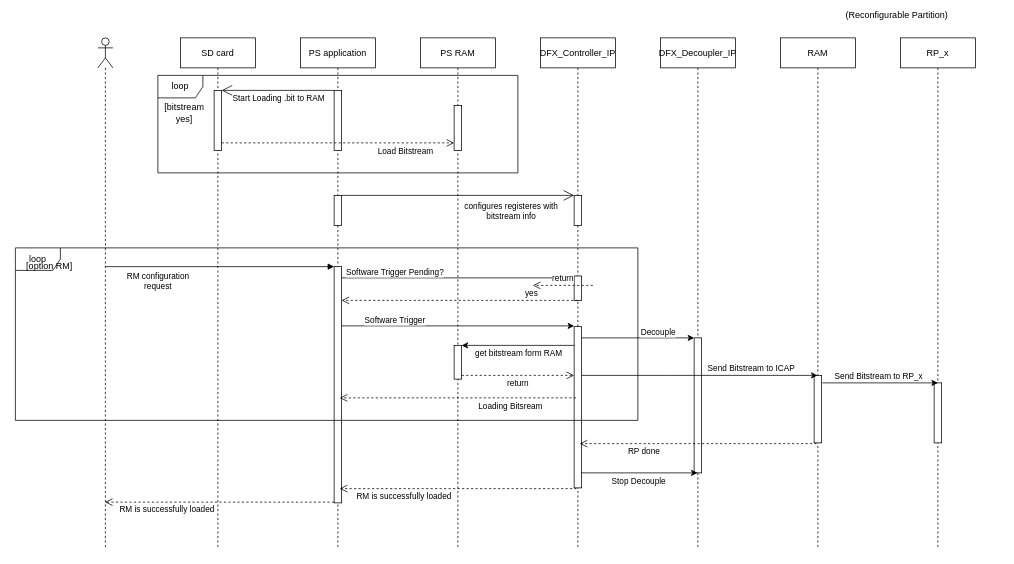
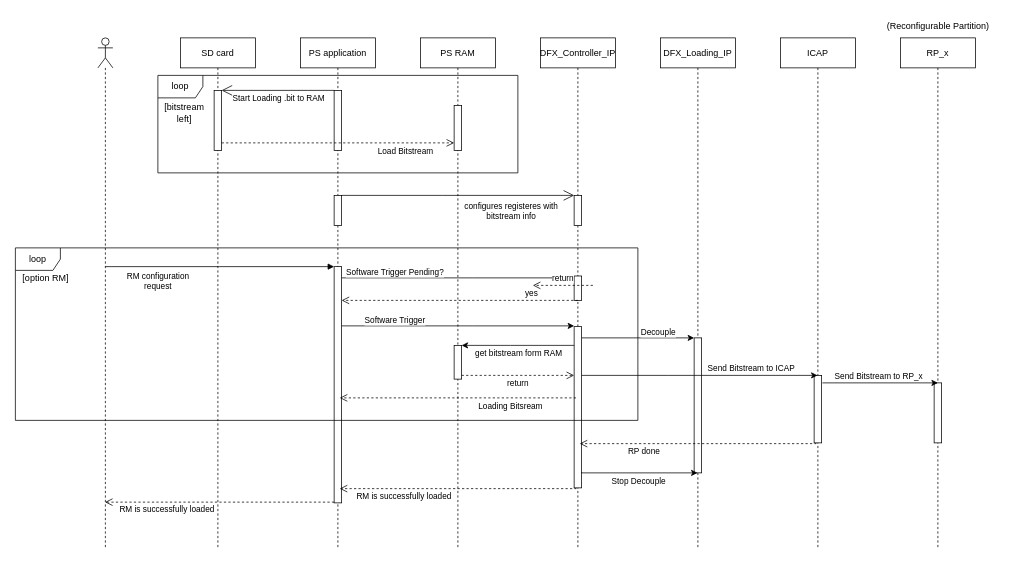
(897, 15) -> (938, 27)
(698, 53) -> (698, 53)
(818, 53) -> (818, 53)
(185, 113) -> (185, 113)
(49, 267) -> (45, 278)
